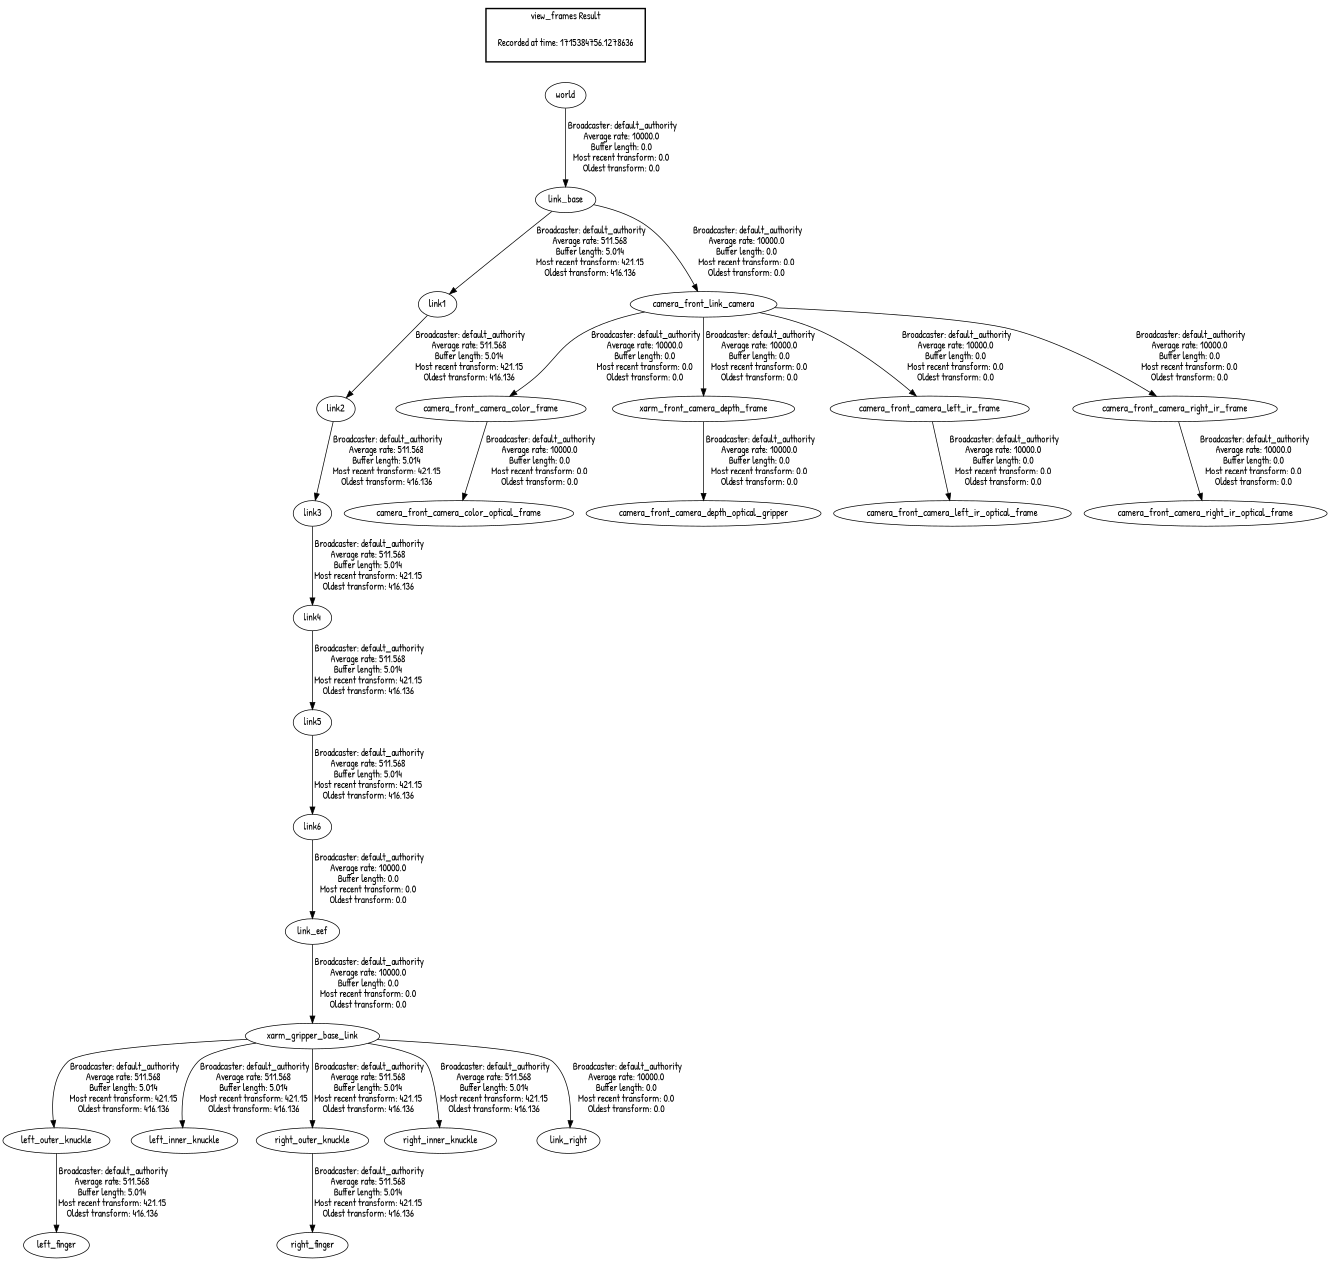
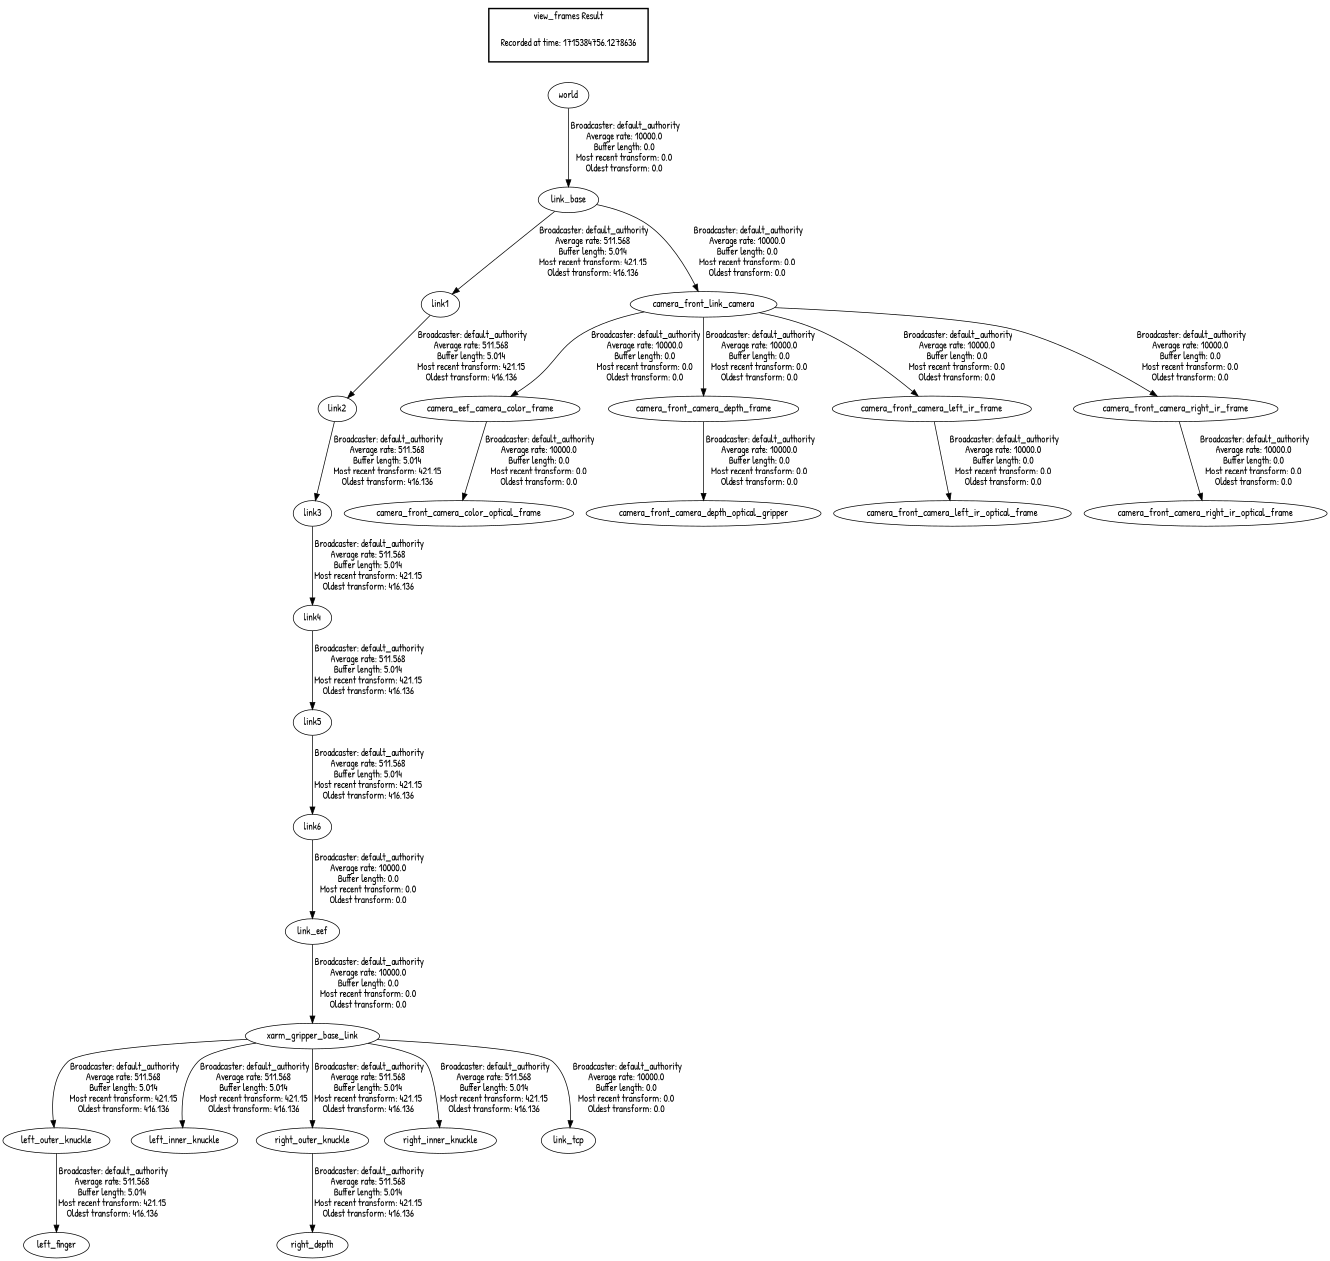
(491, 409) -> (490, 409)
(704, 409) -> (704, 409)
(568, 1141) -> (568, 1141)
(312, 1245) -> (312, 1245)
